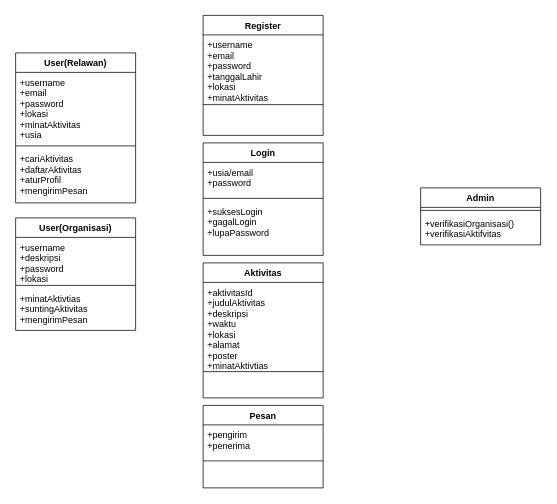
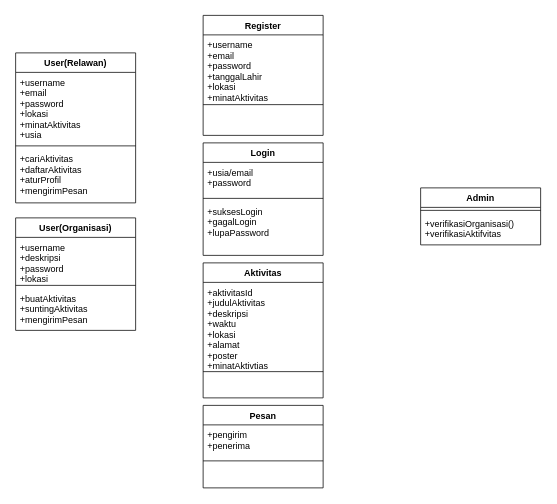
(54, 299) -> (52, 299)
